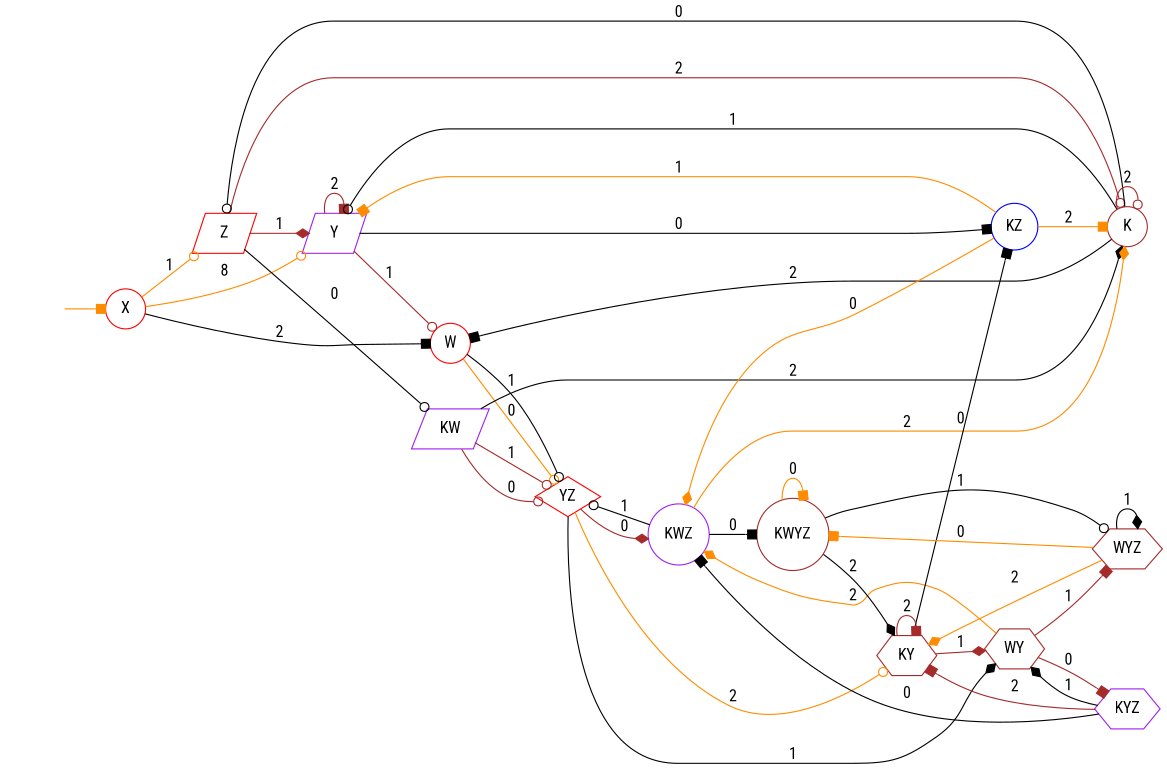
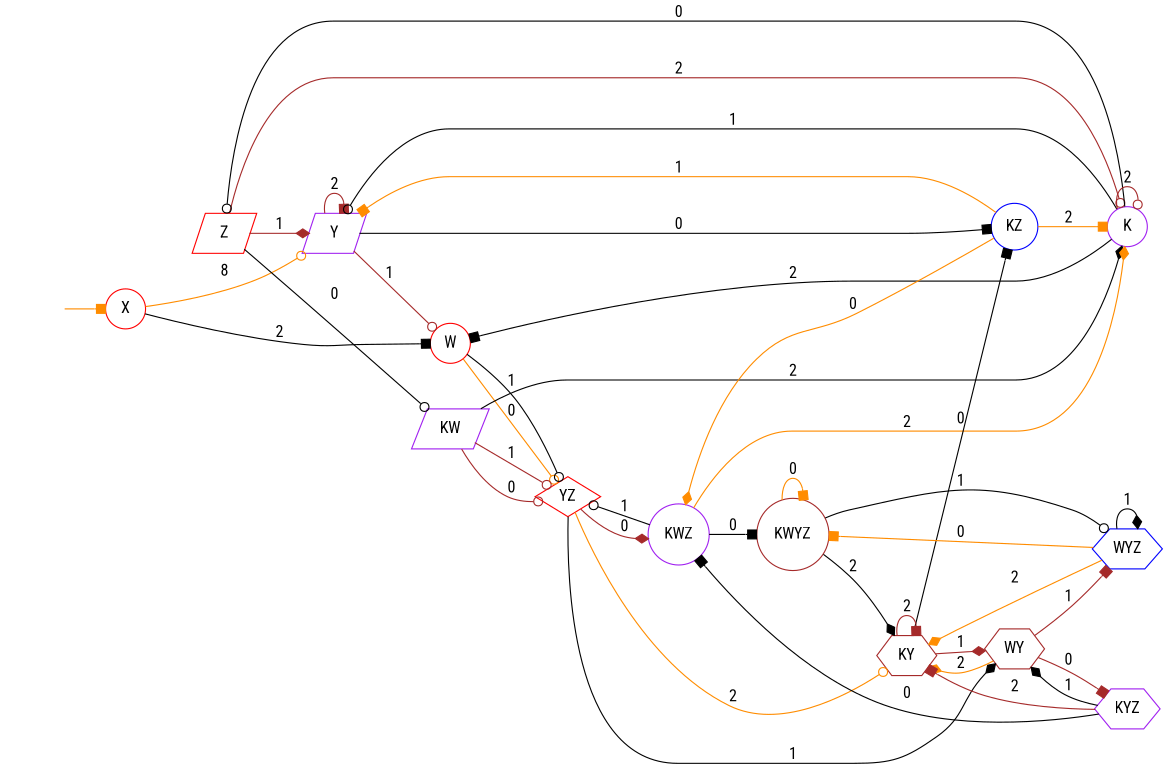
(1127, 227) -> (1127, 227)
(166, 278) -> none
(1127, 549) -> (1127, 549)
(862, 602) -> (968, 671)
